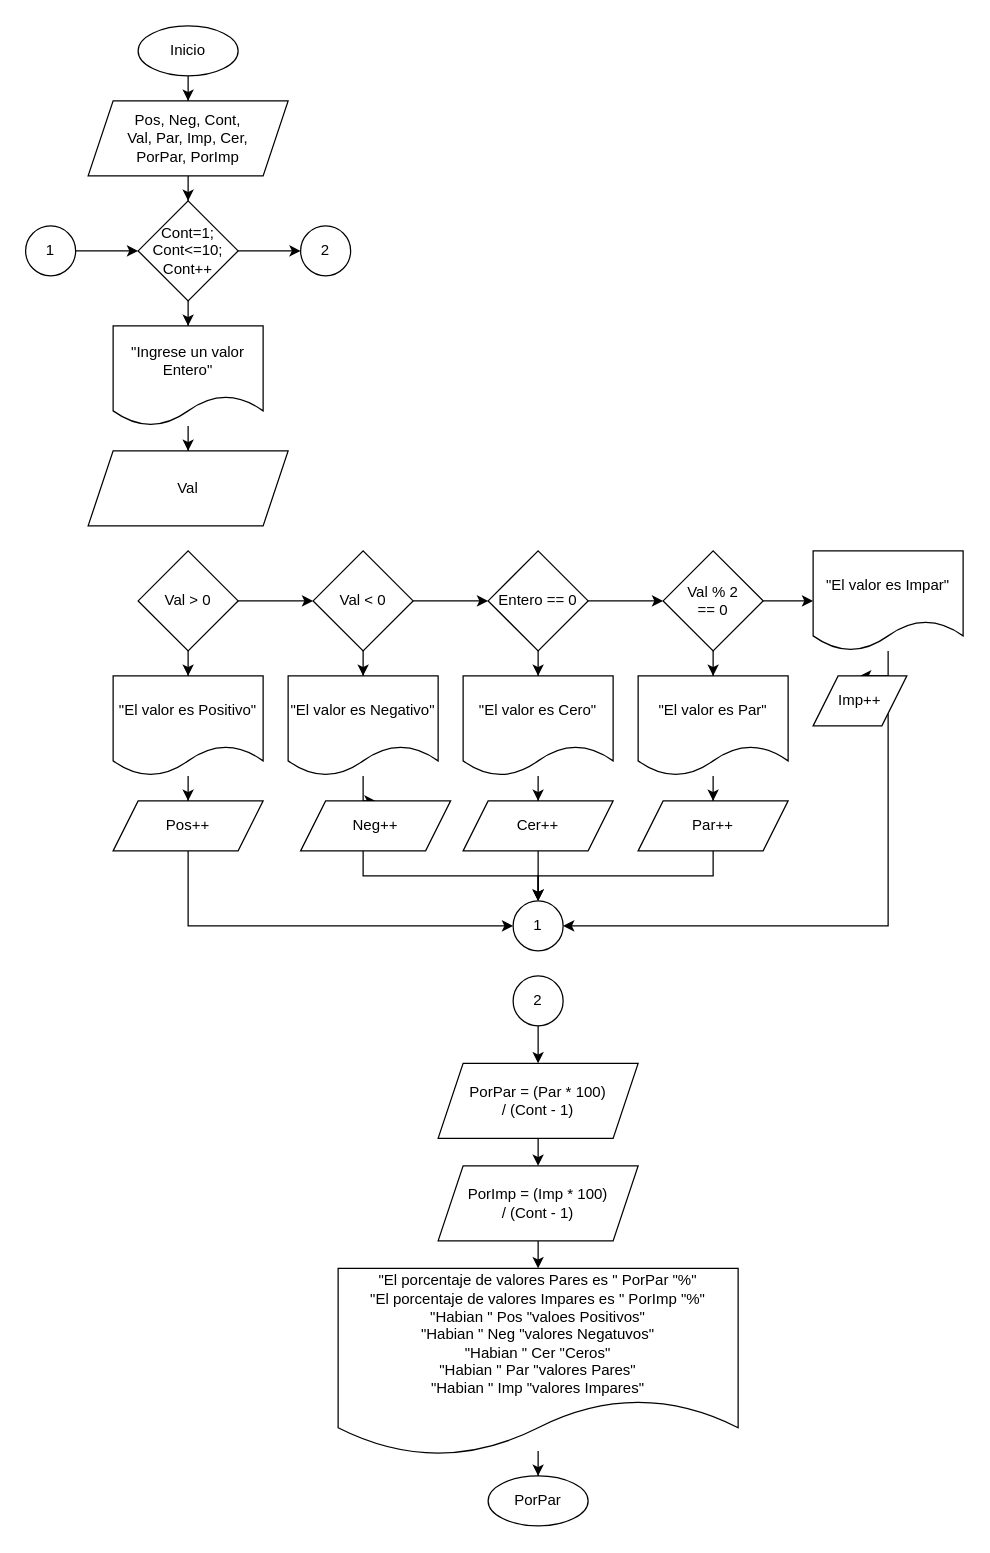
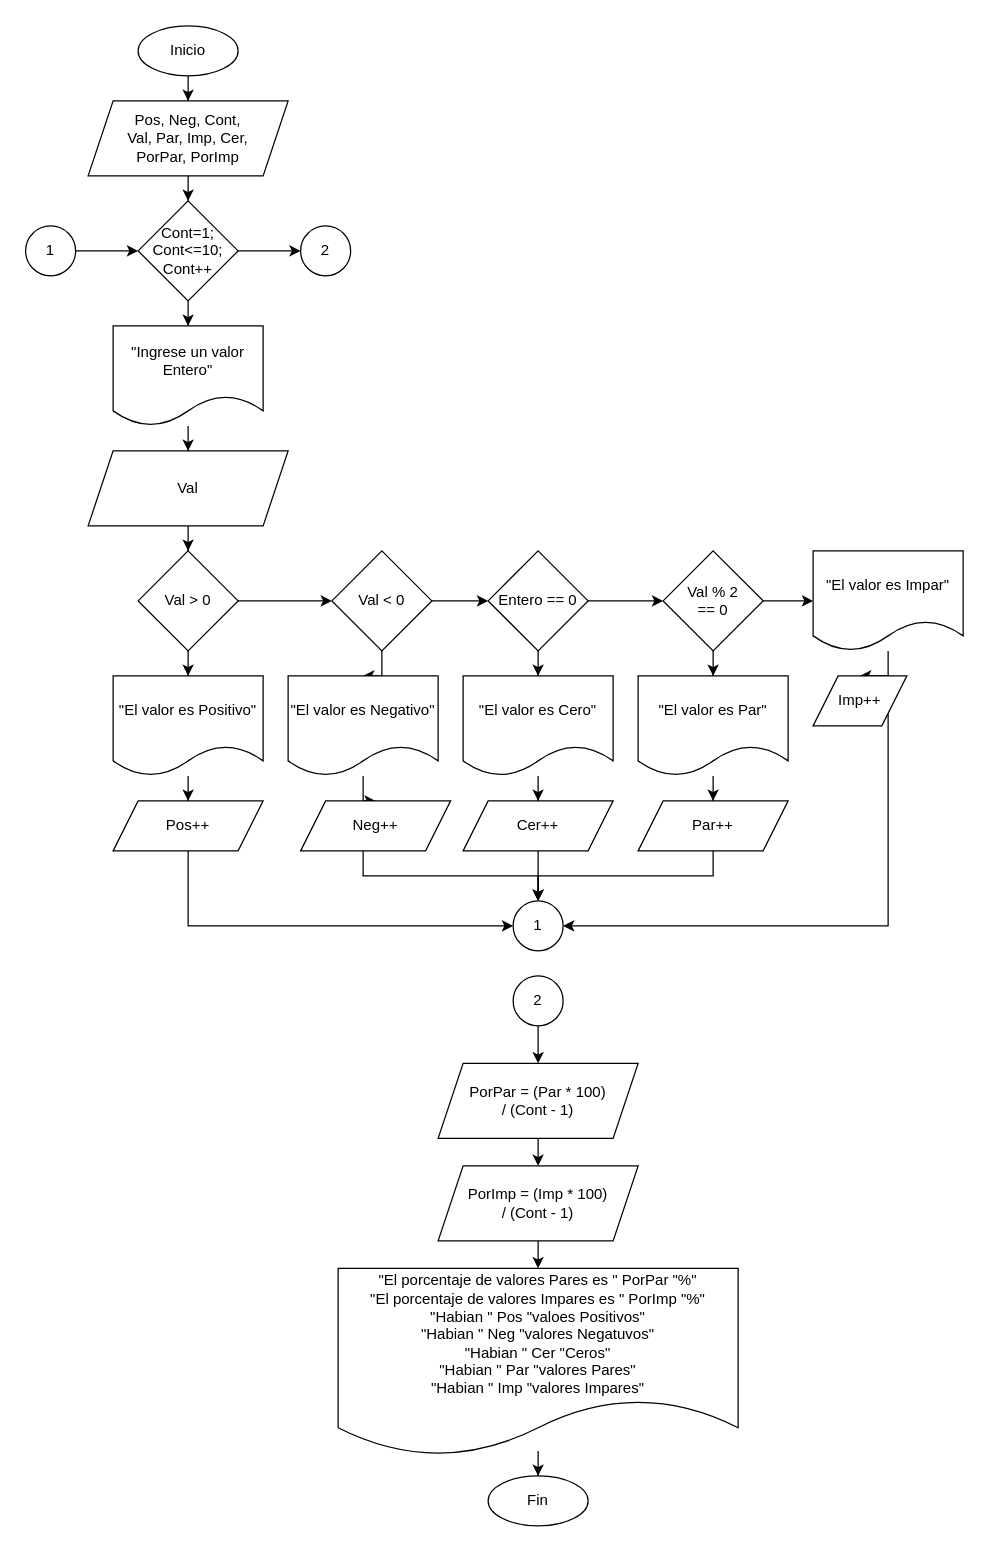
none -> (188, 543)
(363, 601) -> (382, 601)
(538, 1501) -> (538, 1501)
